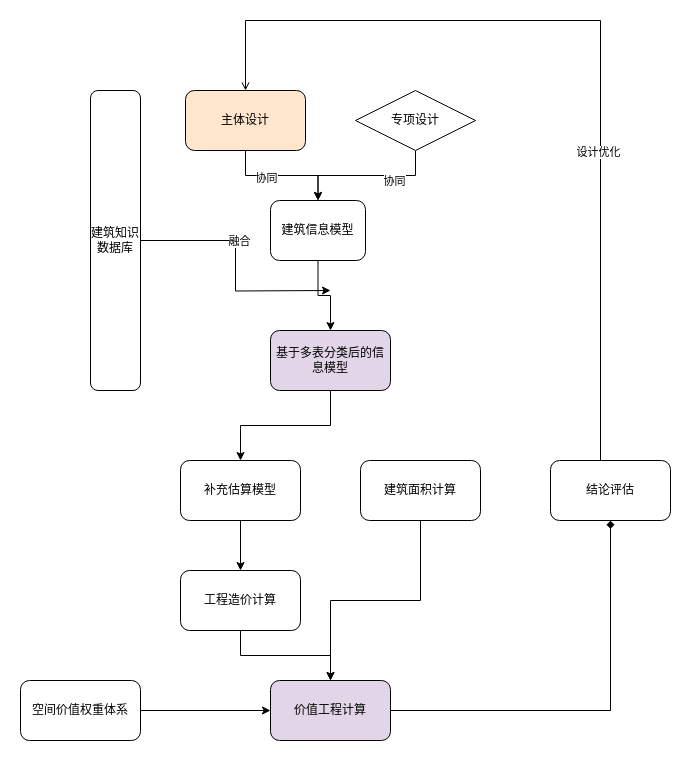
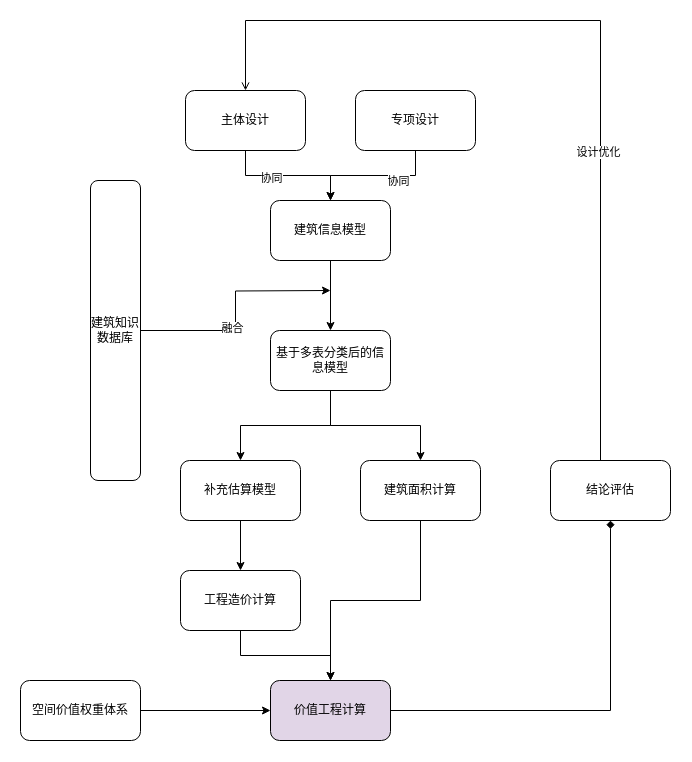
(246, 121) -> (246, 121)
(416, 121) -> (416, 121)
(318, 231) -> (331, 231)
(116, 241) -> (116, 331)
(331, 361) -> (331, 361)
none -> (390, 426)
